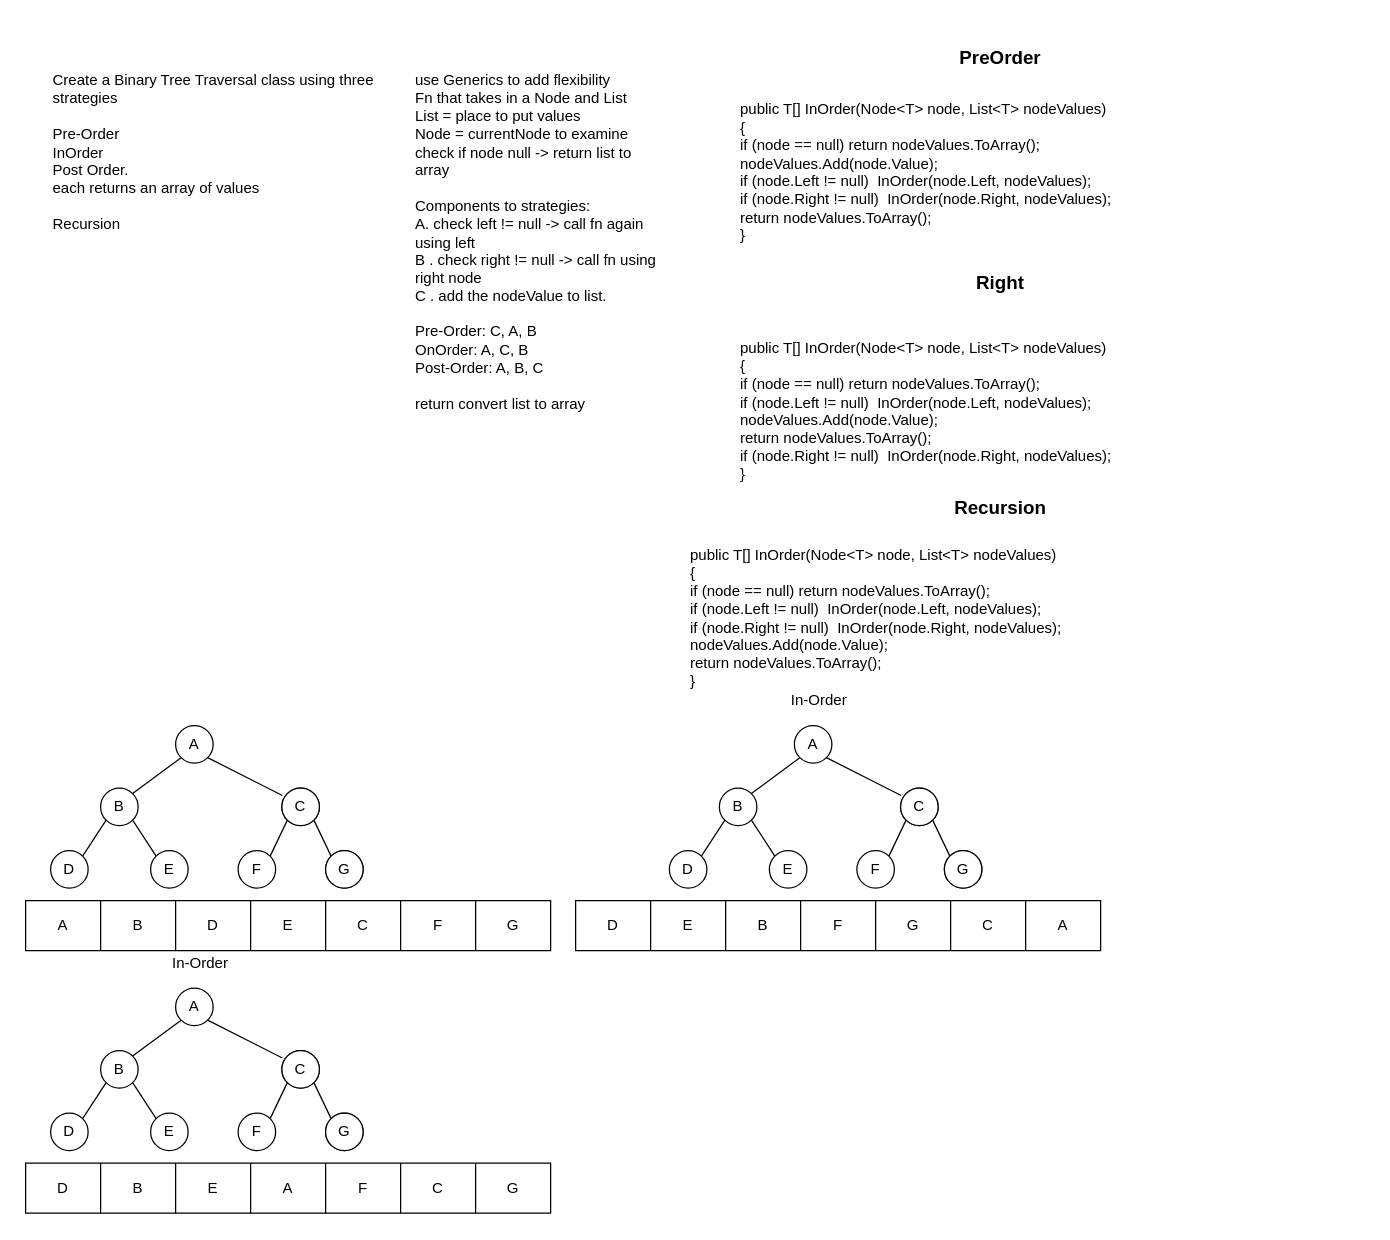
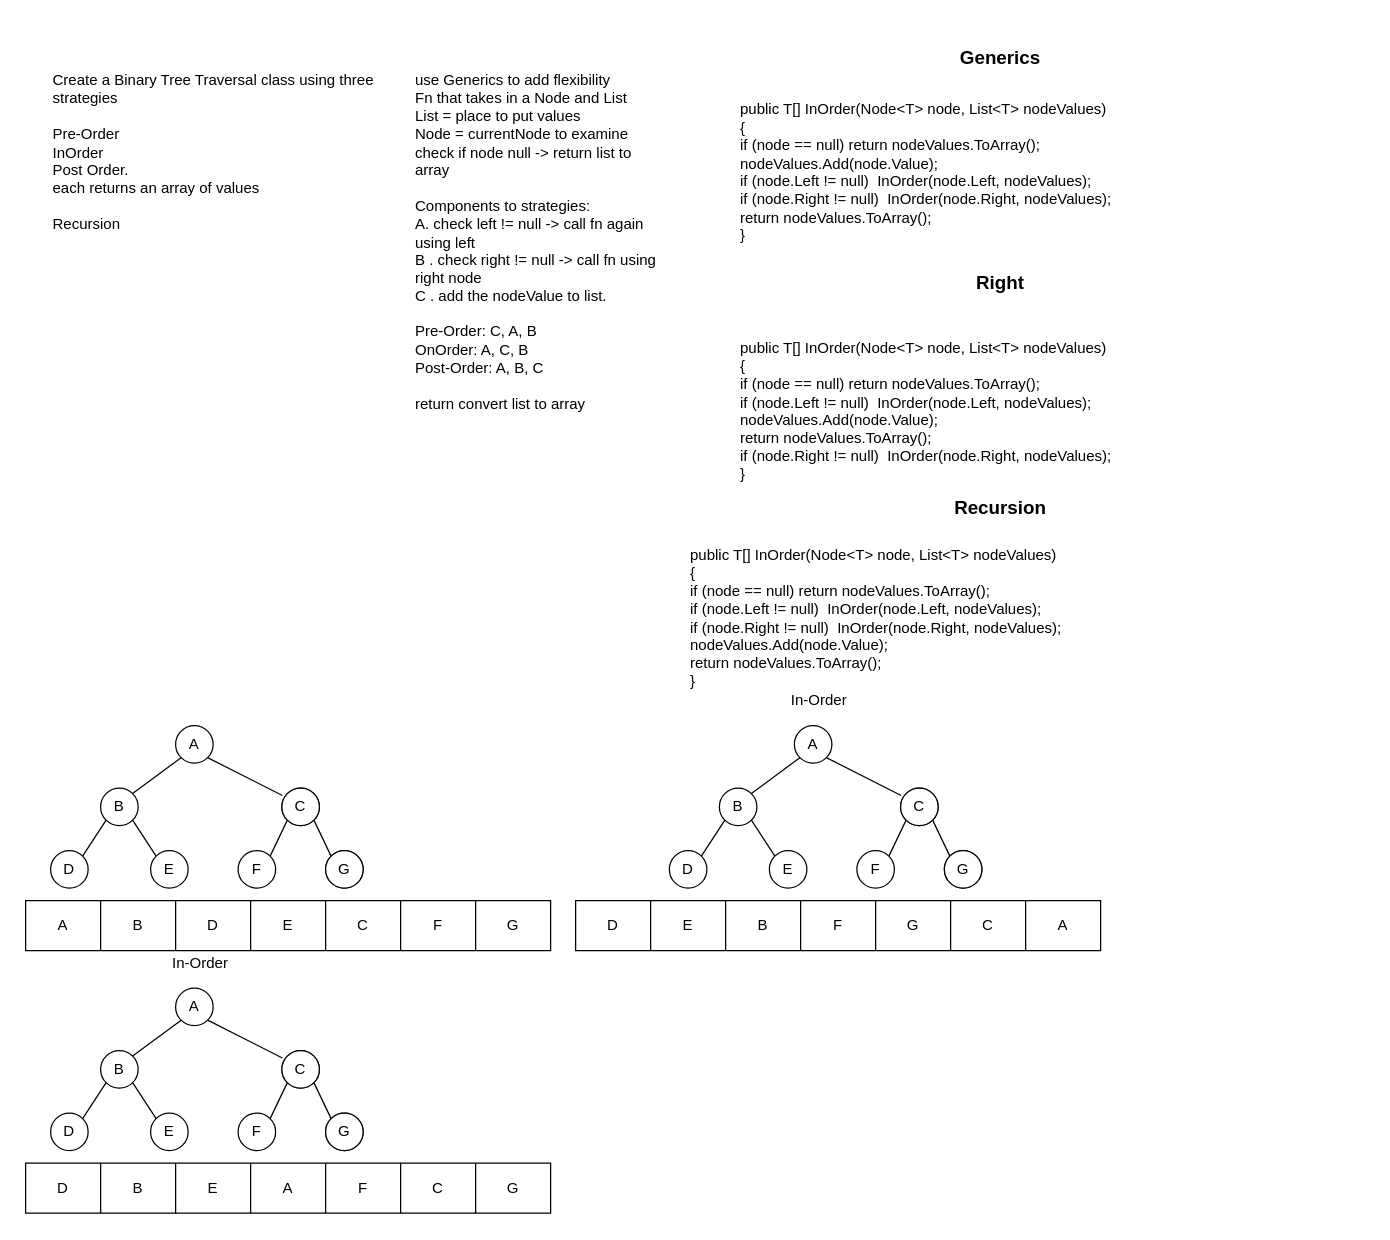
(1001, 57) -> (1001, 57)
